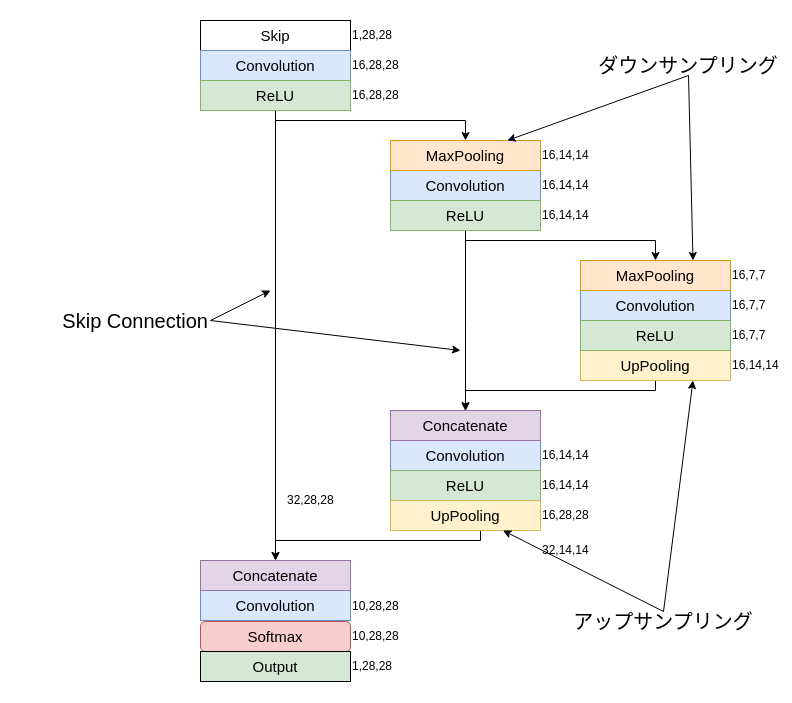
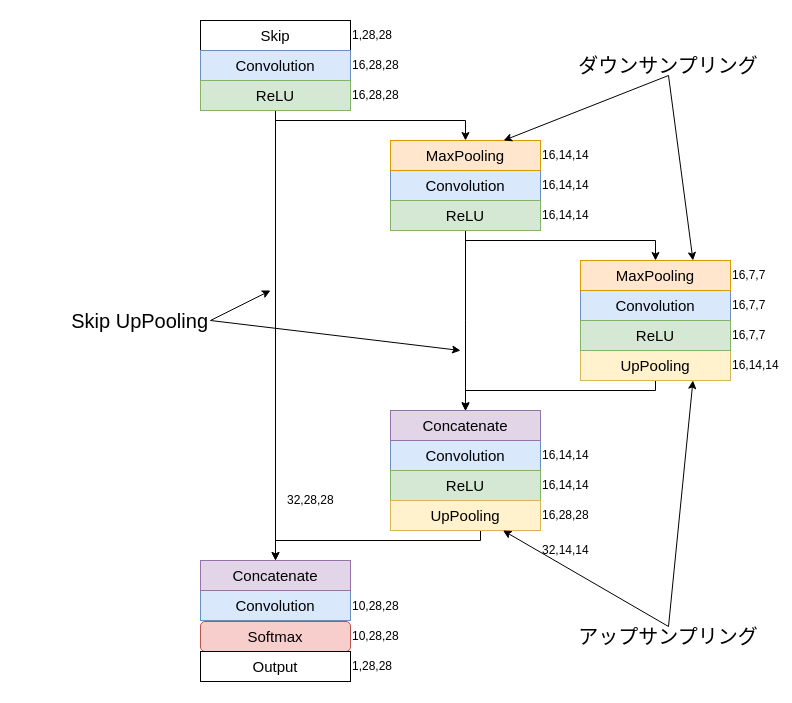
(689, 66) -> (669, 66)
(163, 321) -> (168, 321)
(664, 622) -> (669, 637)
(276, 667) -> (276, 667)
